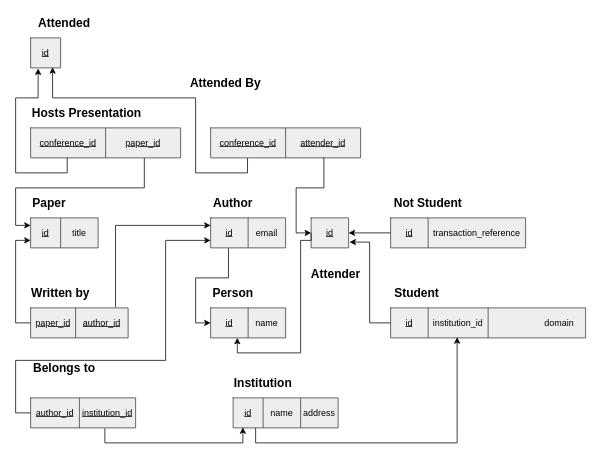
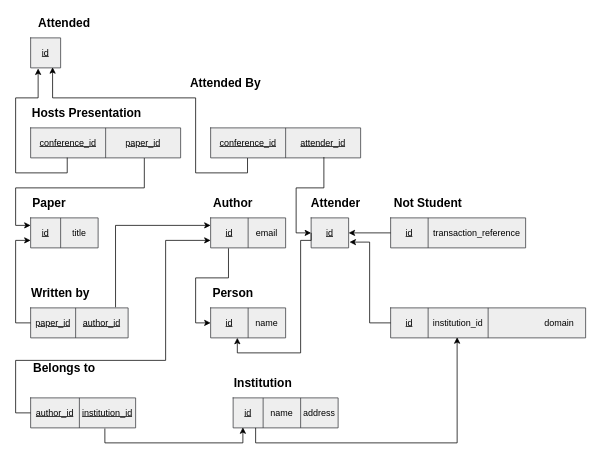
(336, 274) -> (336, 203)
(417, 293) -> none
